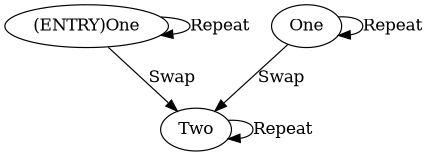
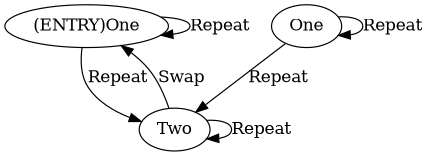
none -> (155, 77)
(172, 78) -> (118, 78)
(282, 78) -> (279, 78)
